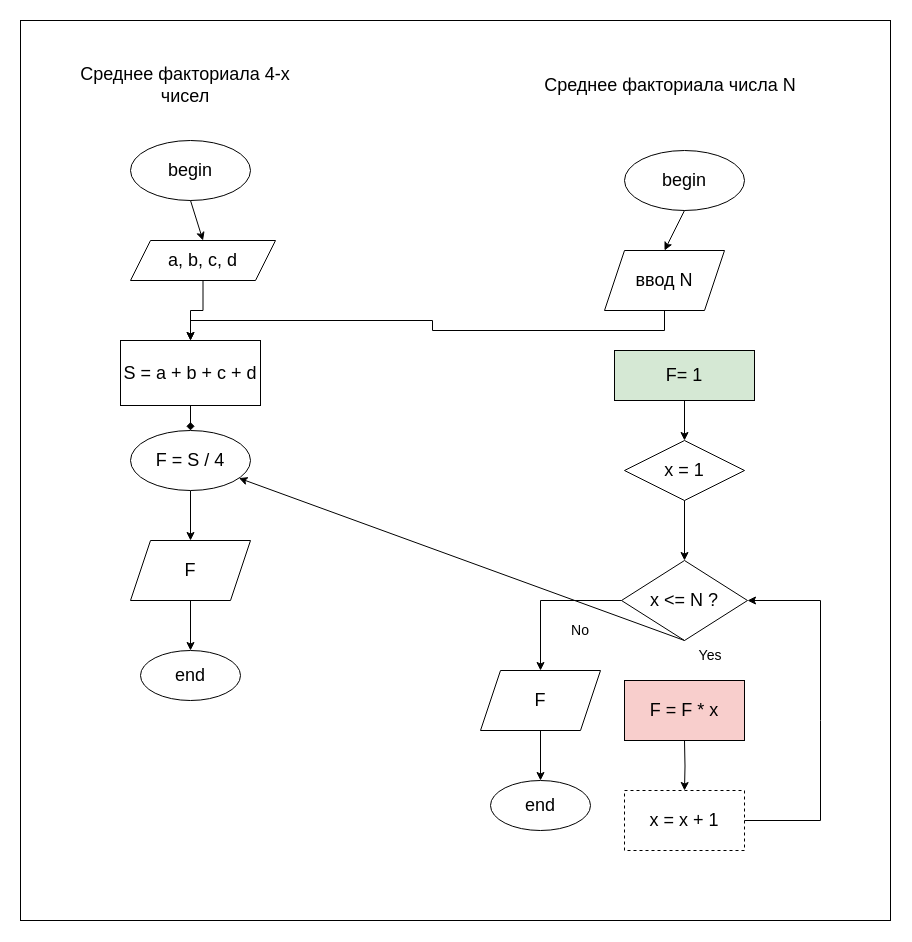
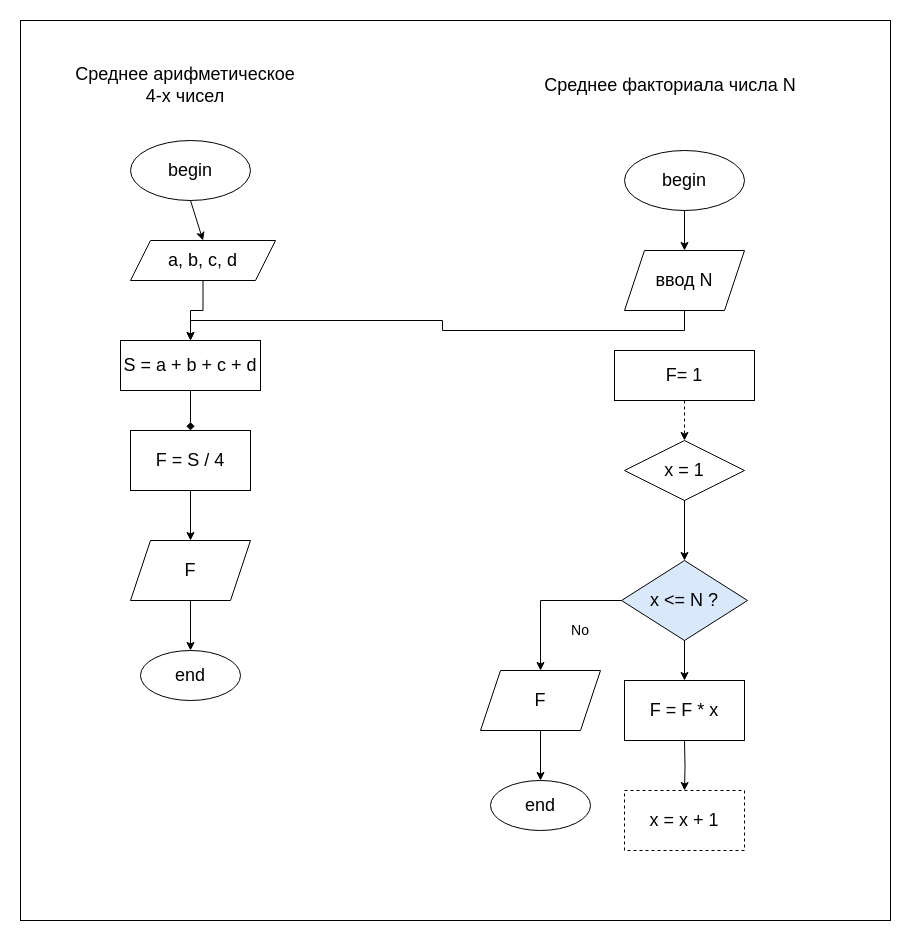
(186, 86) -> (186, 86)
(665, 281) -> (685, 281)
(191, 373) -> (191, 366)
(685, 376) -> (685, 376)
(685, 417) -> (685, 417)
(191, 461) -> (191, 461)
(407, 539) -> (685, 657)
(685, 601) -> (685, 601)
(711, 656) -> none
(685, 711) -> (685, 711)
(821, 716) -> none
